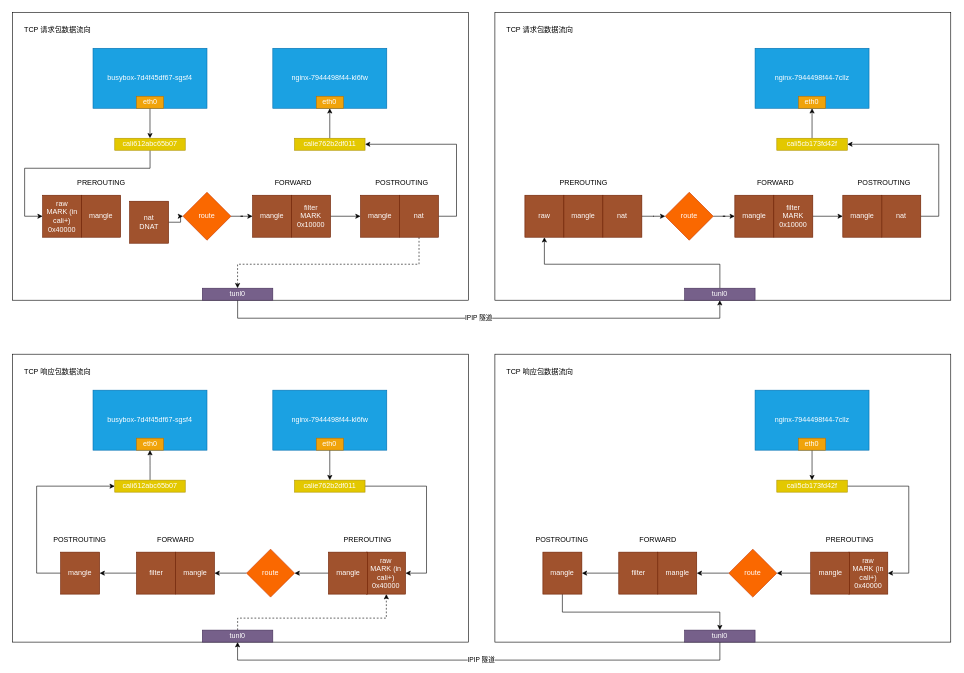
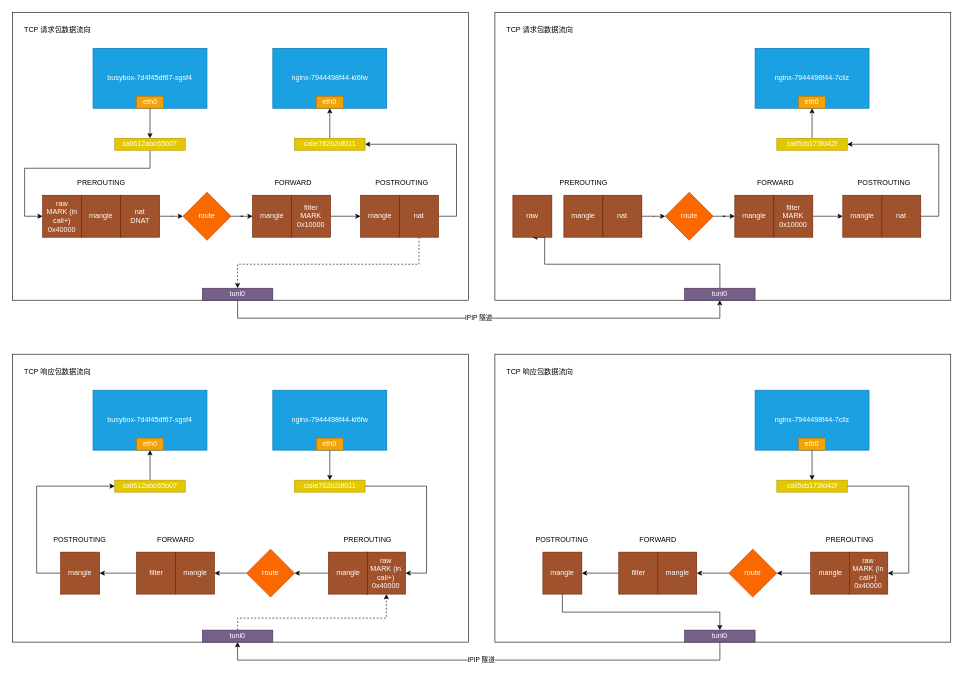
(544, 216) -> (532, 216)
(149, 222) -> (140, 216)
